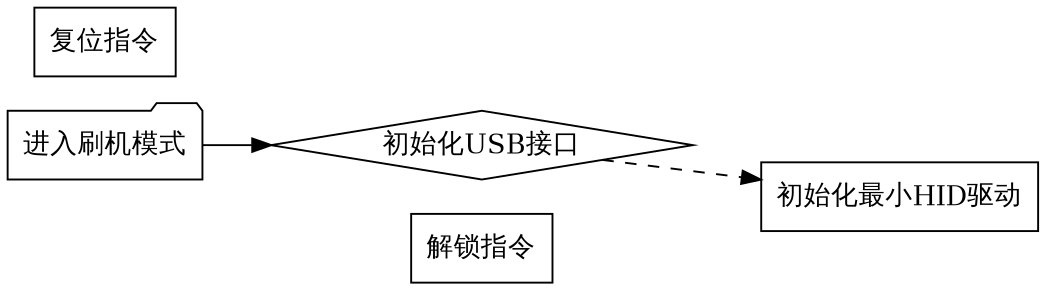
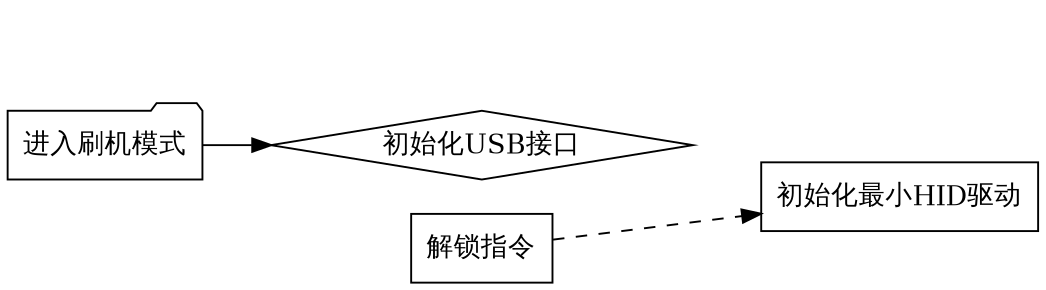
(105, 42) -> none
(672, 169) -> (648, 228)
